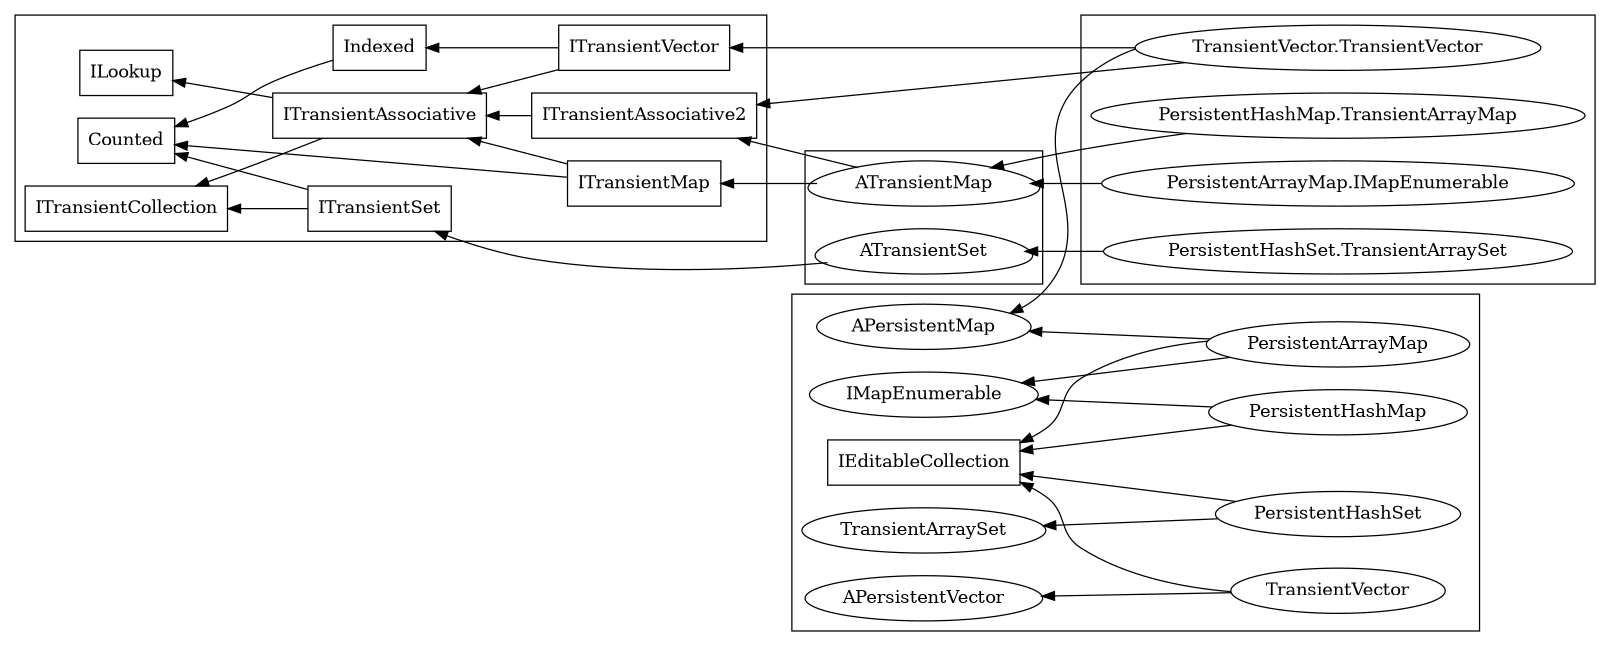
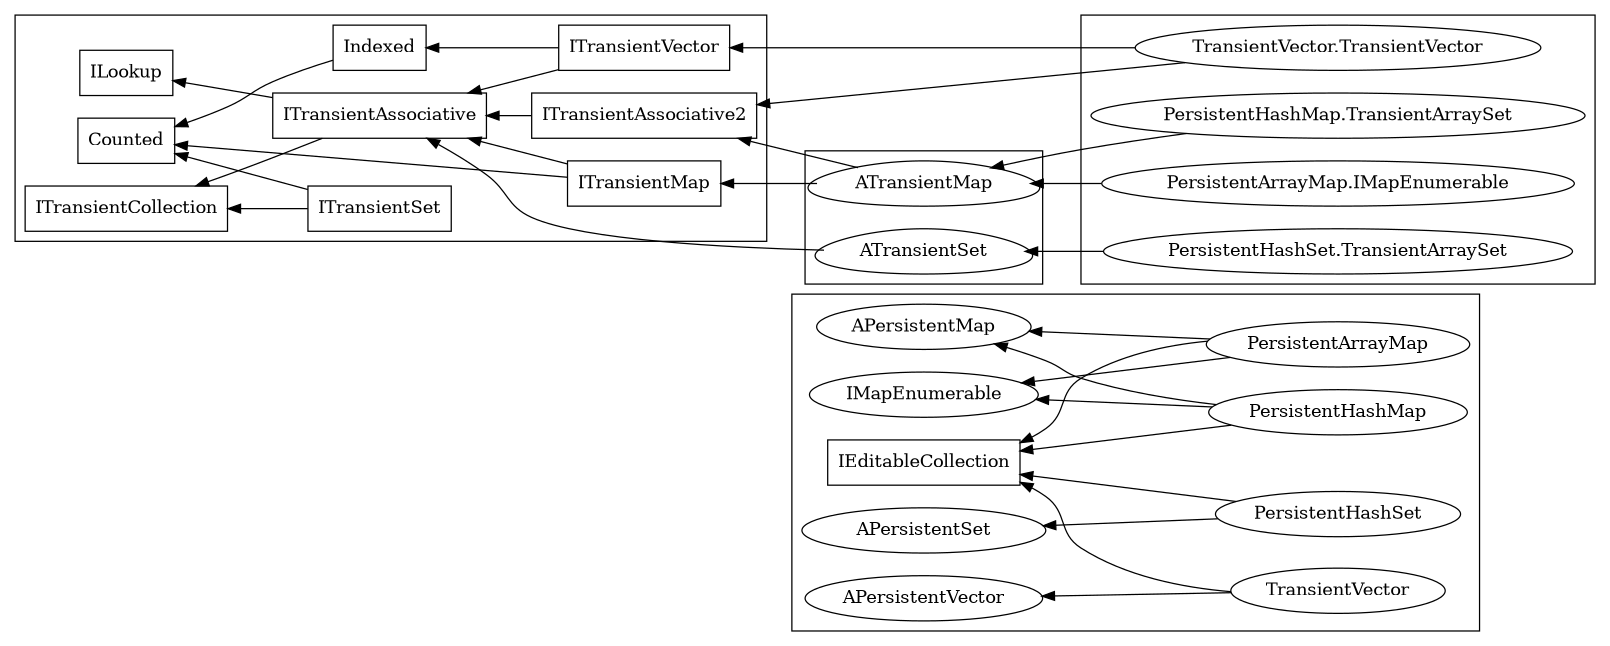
(1338, 116) -> (1338, 116)
(1058, 168) -> (1108, 386)
(635, 269) -> (597, 234)
(924, 530) -> (924, 530)
